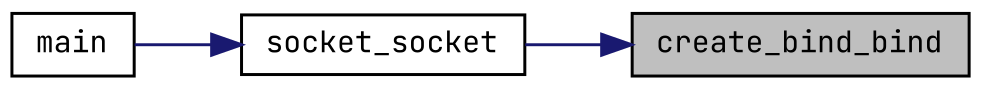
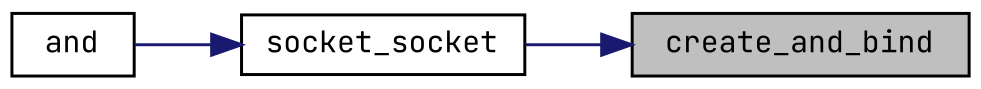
(73, 45) -> (73, 45)
(801, 45) -> (801, 45)
